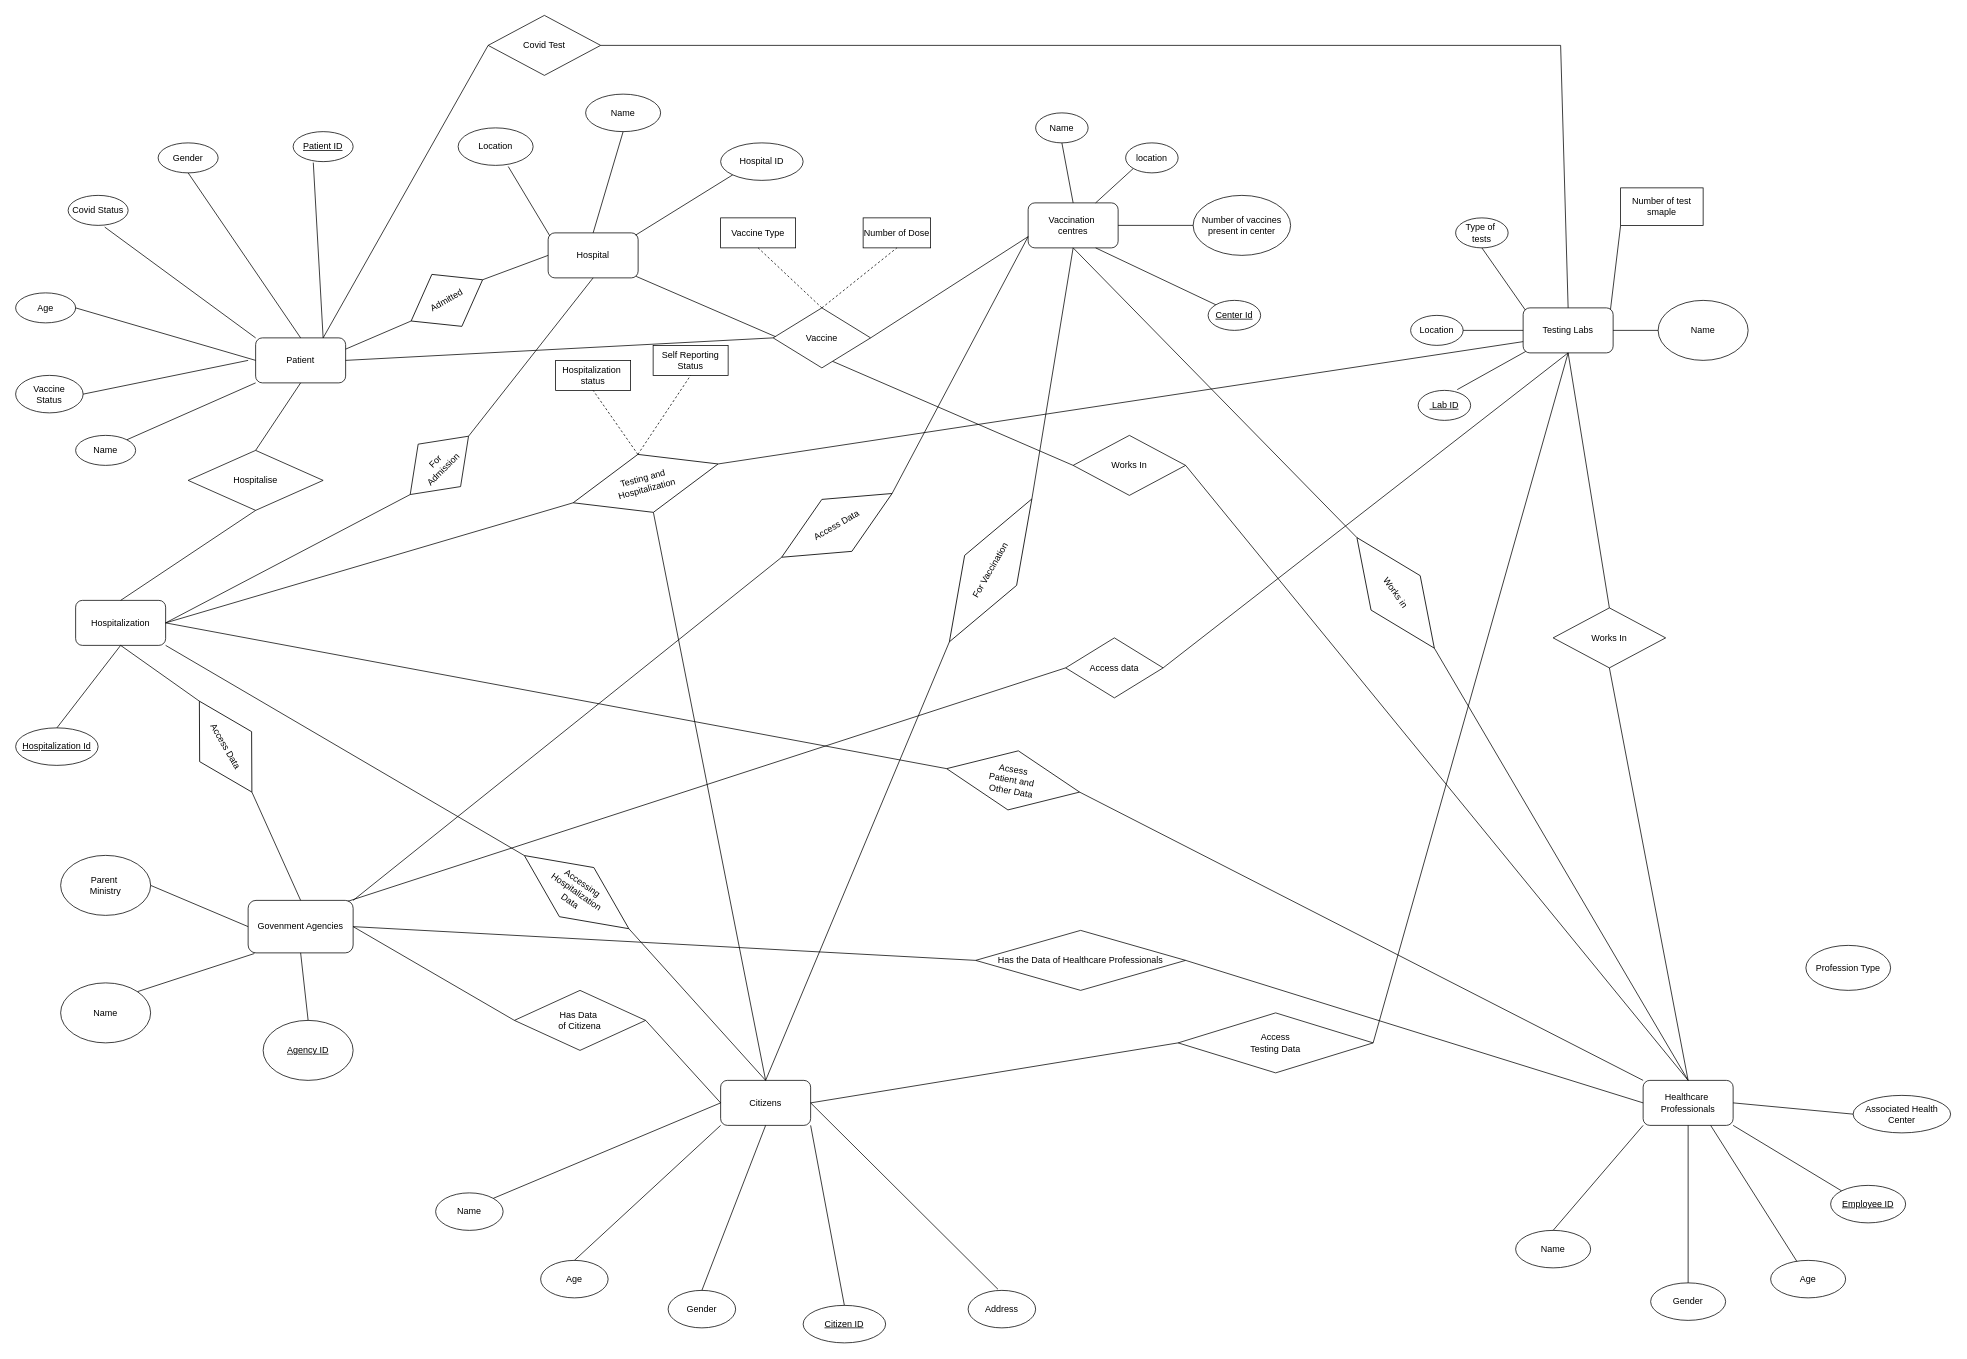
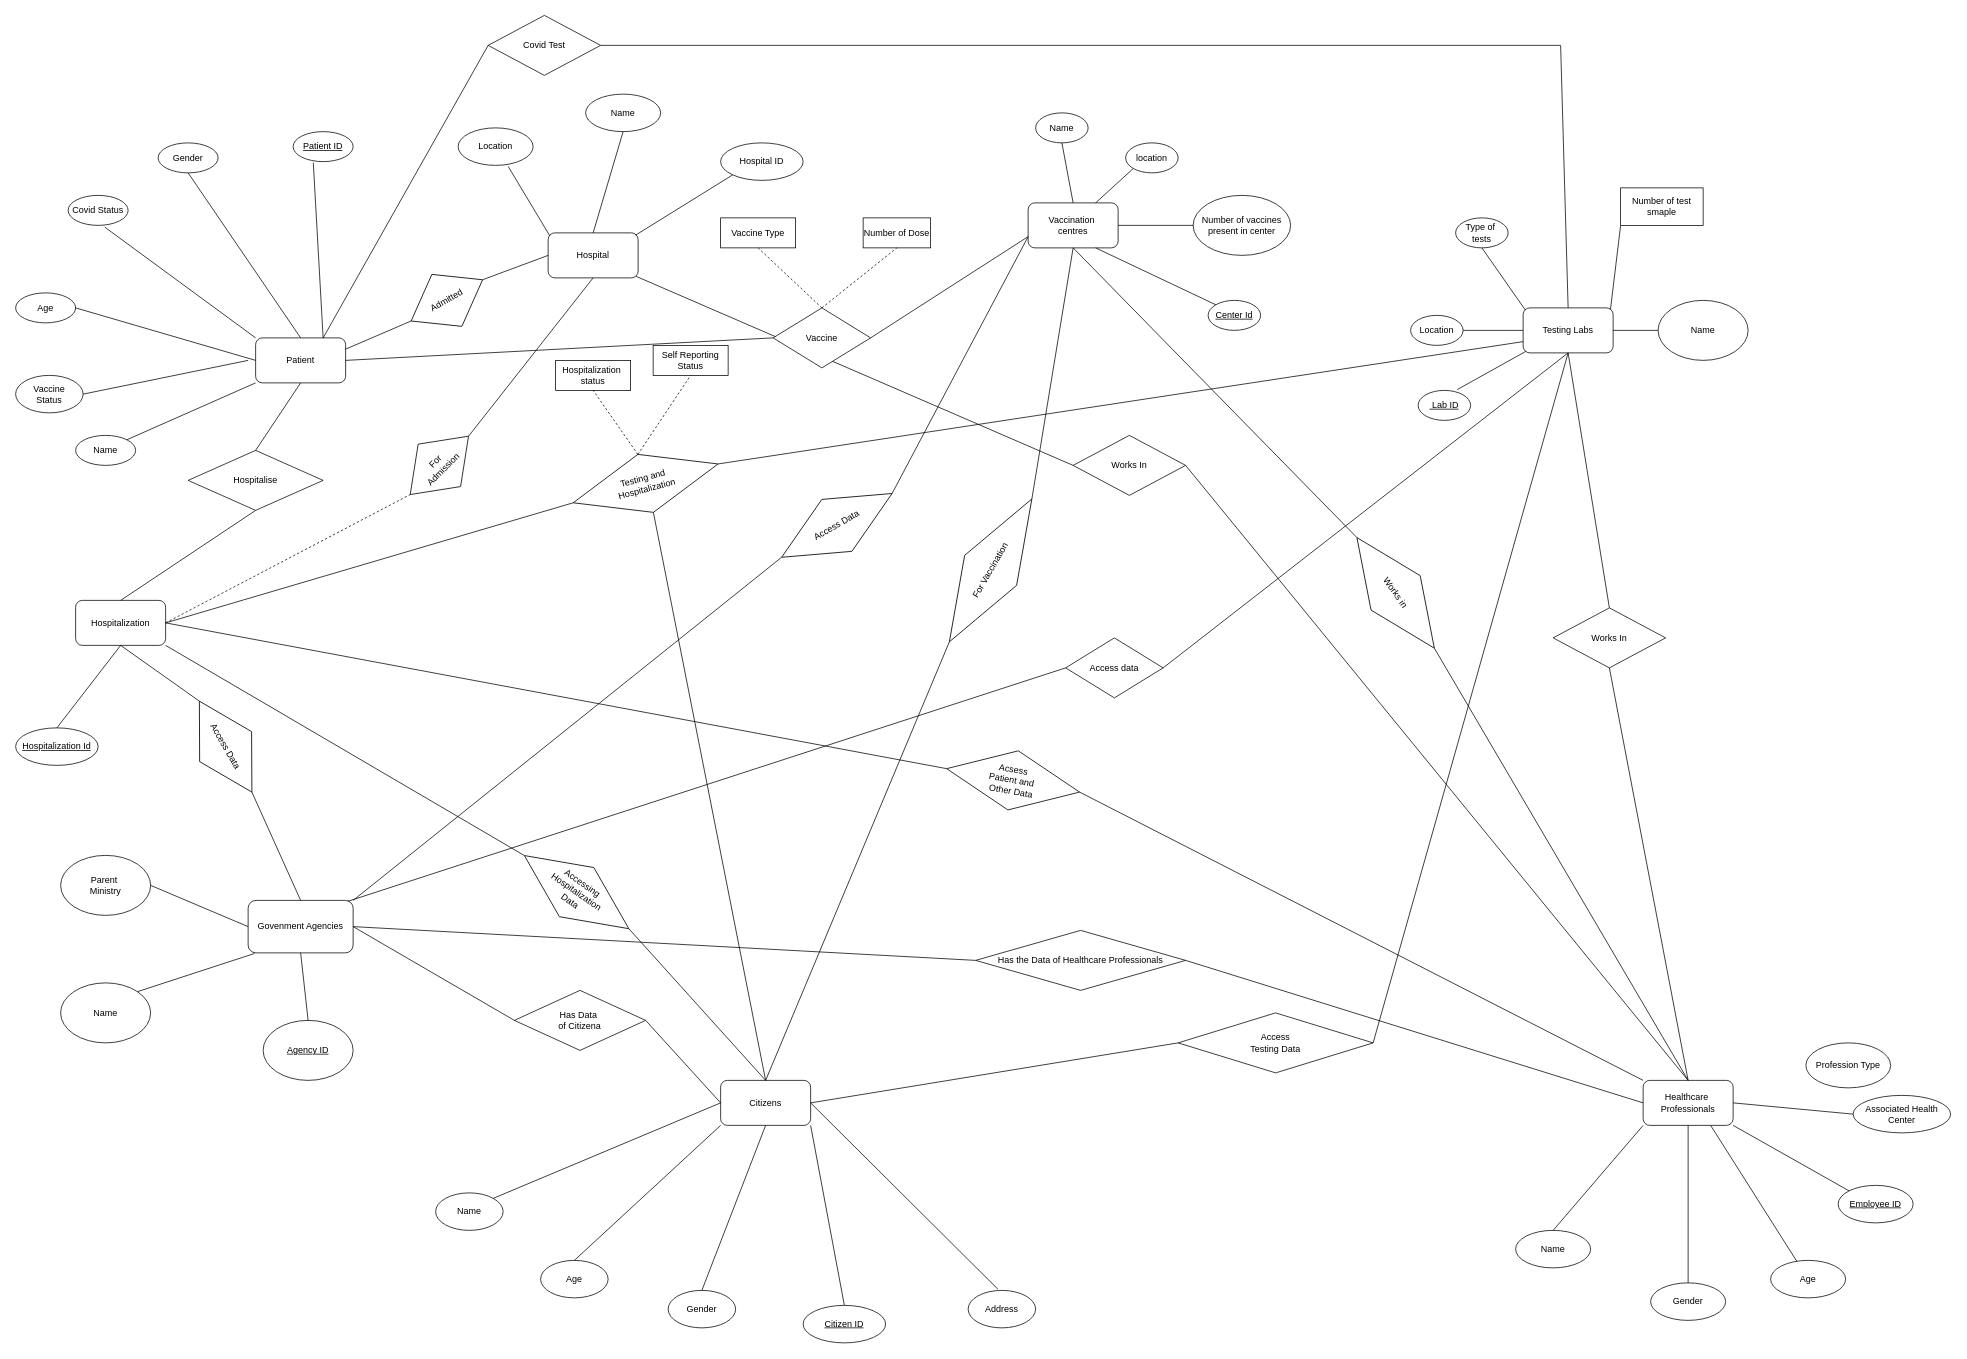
(292, 556) -> (292, 556)
(1848, 968) -> (1848, 1065)
(1868, 1204) -> (1875, 1204)
